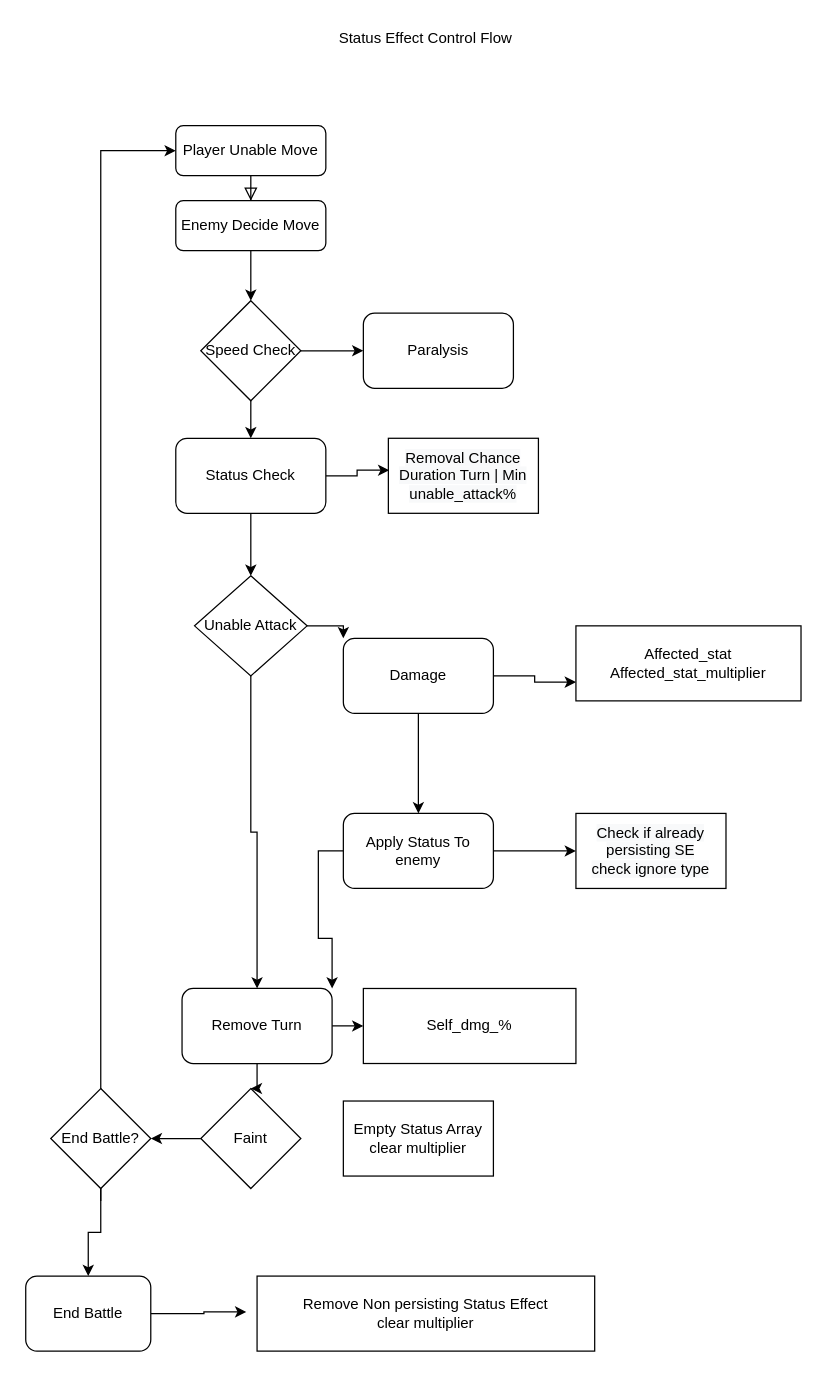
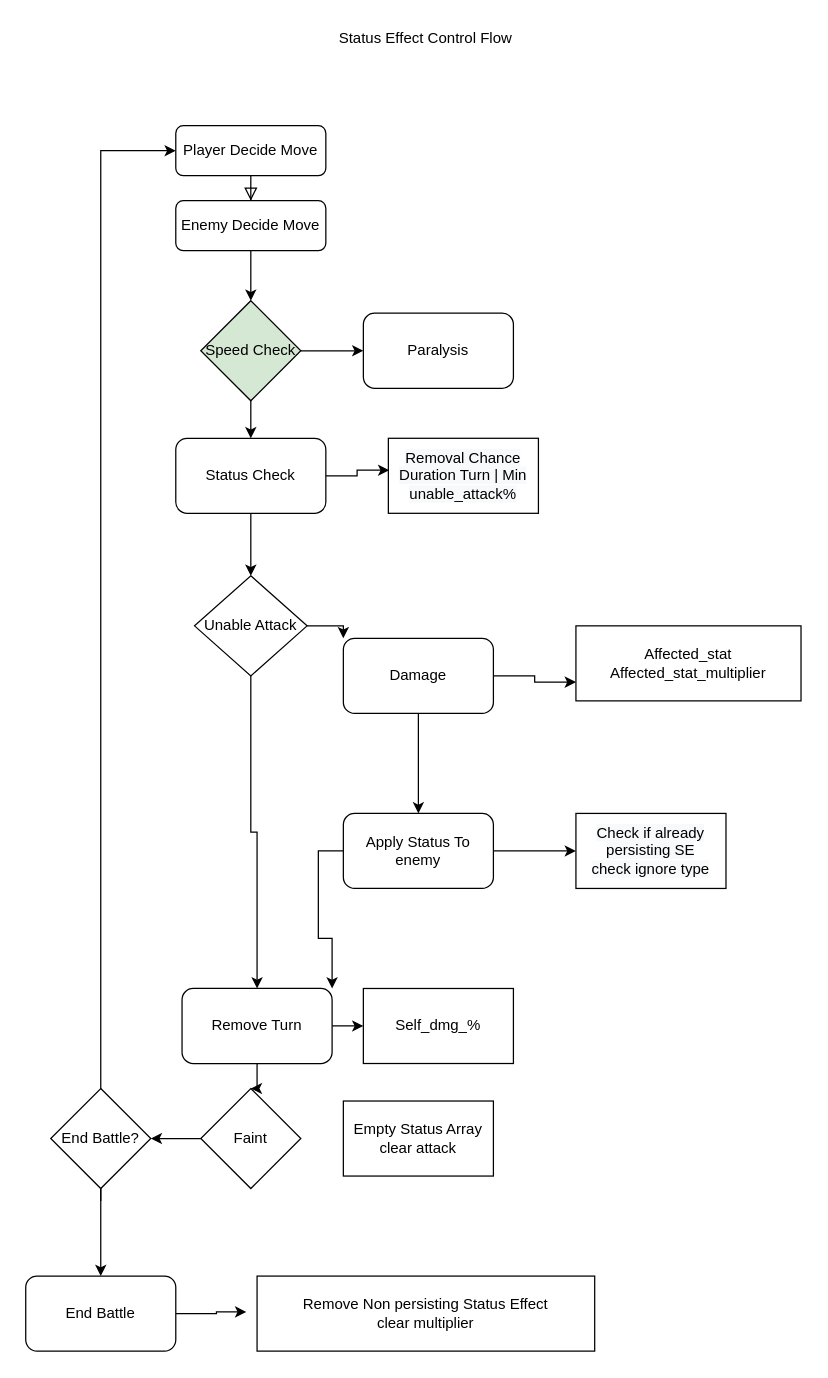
(251, 151) -> (251, 151)
(251, 351) -> (251, 351)
(469, 1026) -> (438, 1026)
(418, 1138) -> (418, 1138)
(88, 1313) -> (101, 1313)
